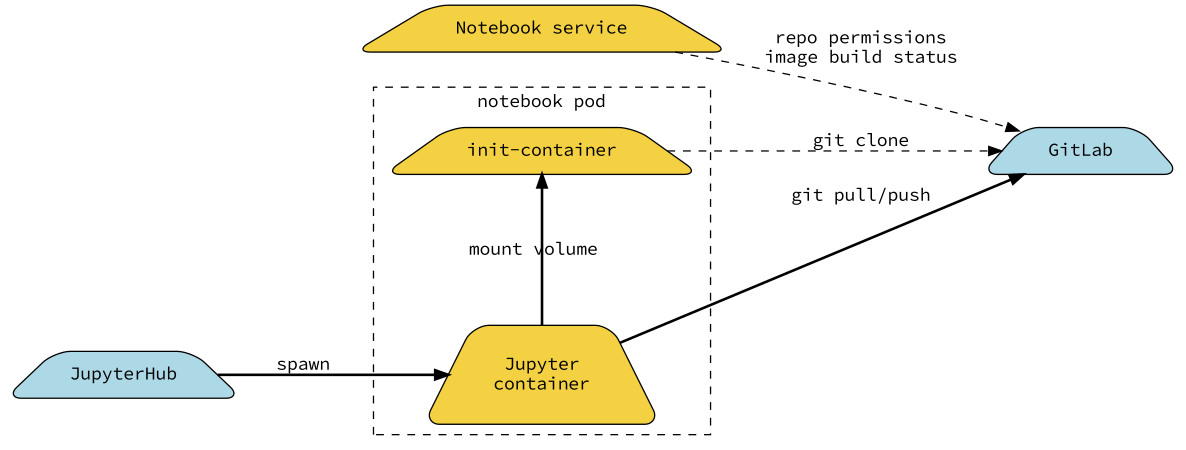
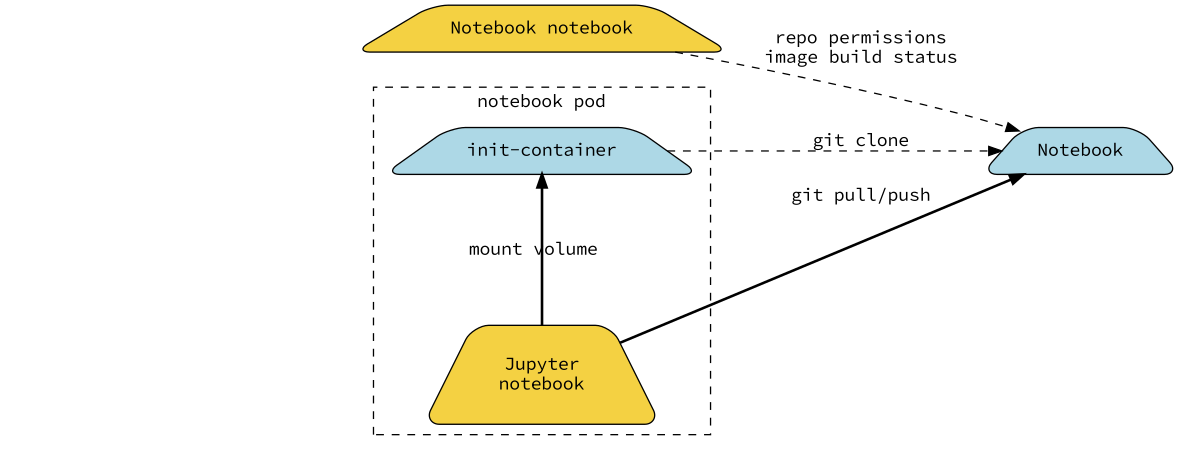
(542, 29) -> (542, 29)
(542, 151) -> (542, 151)
(1081, 151) -> (1081, 151)
(124, 375) -> none
(542, 375) -> (542, 375)
